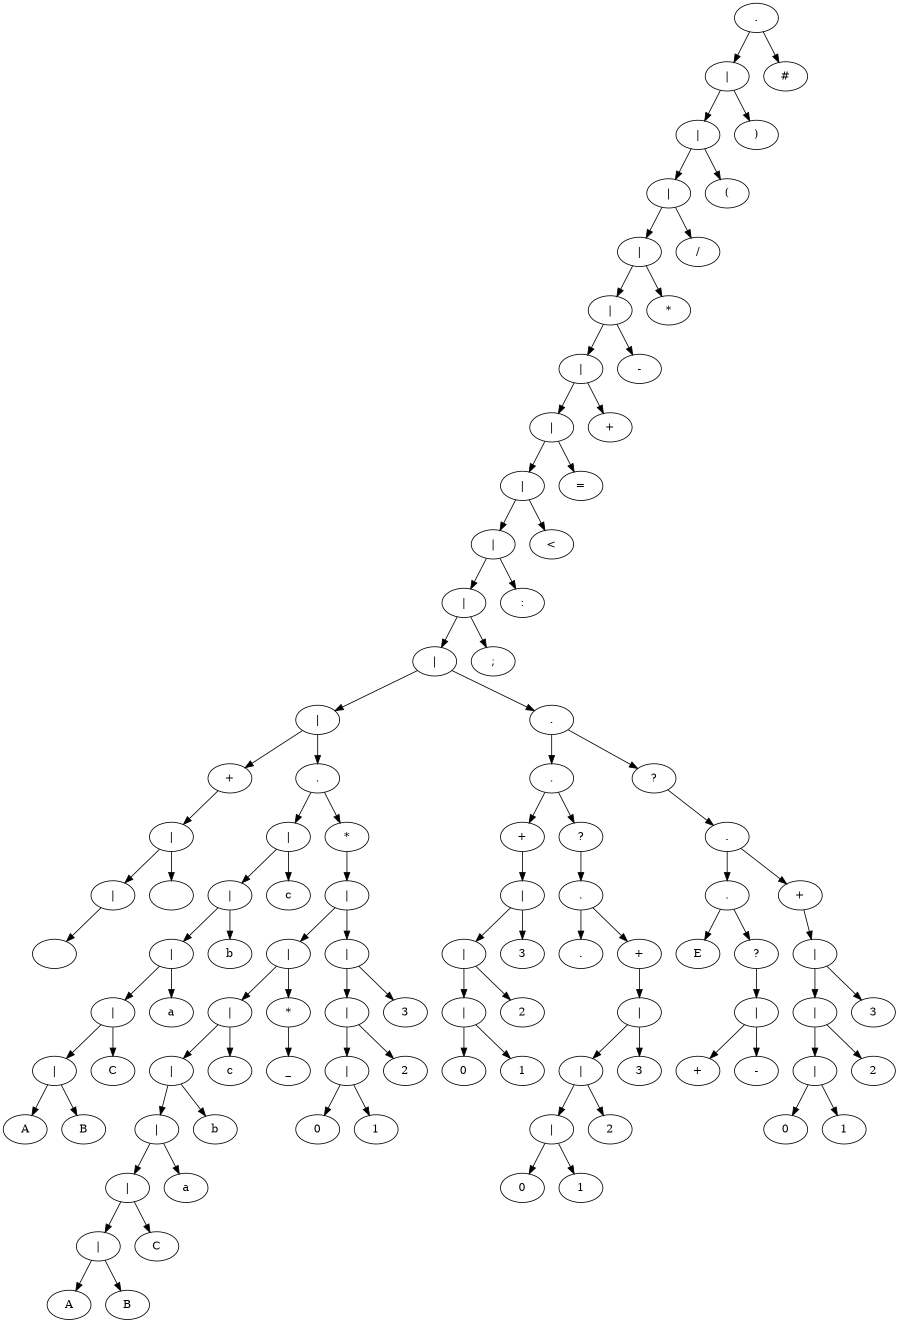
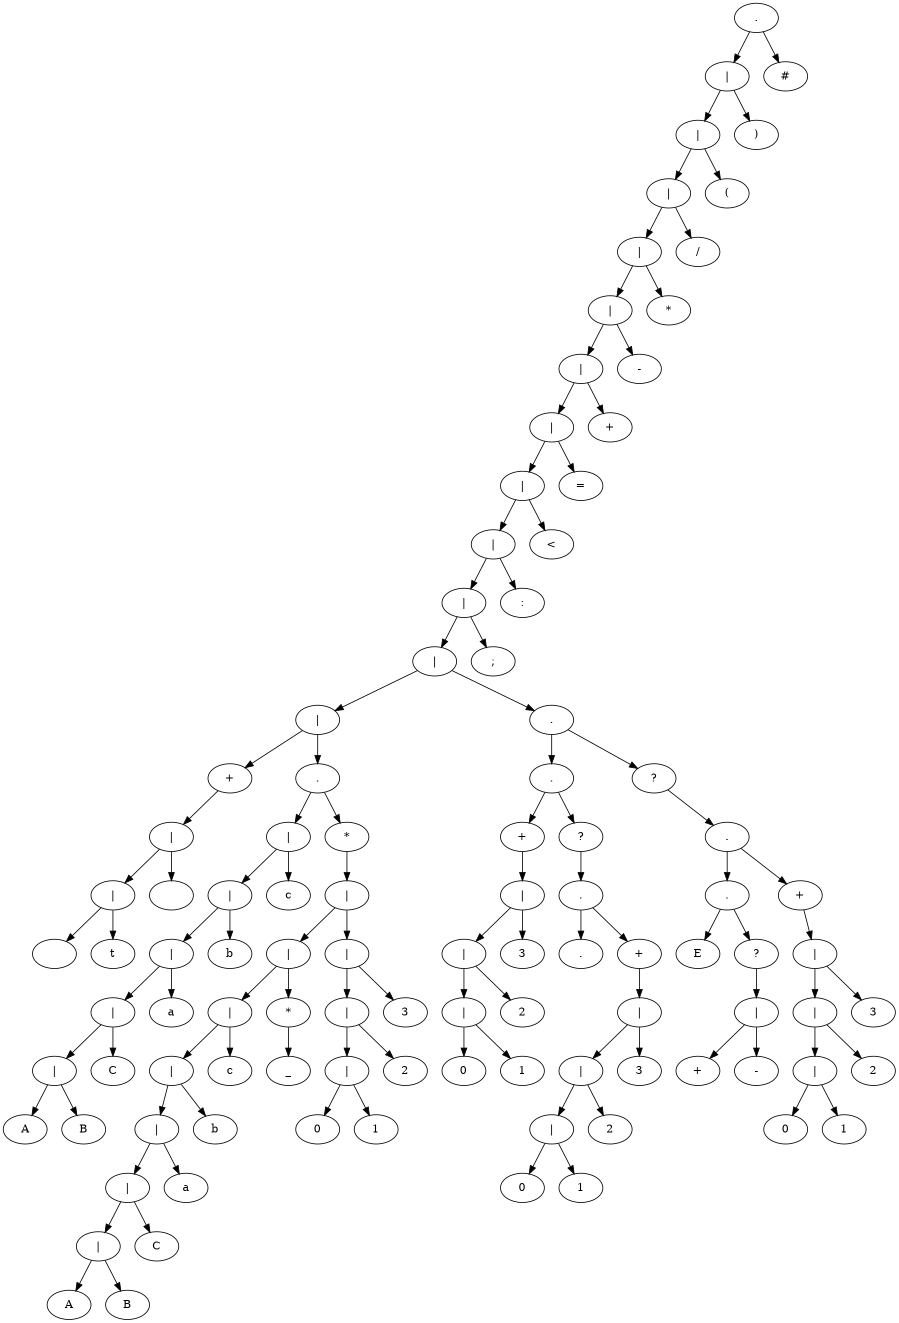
none -> (113, 954)
